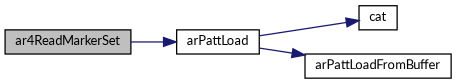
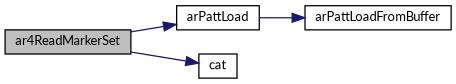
(303, 29) -> (158, 57)
